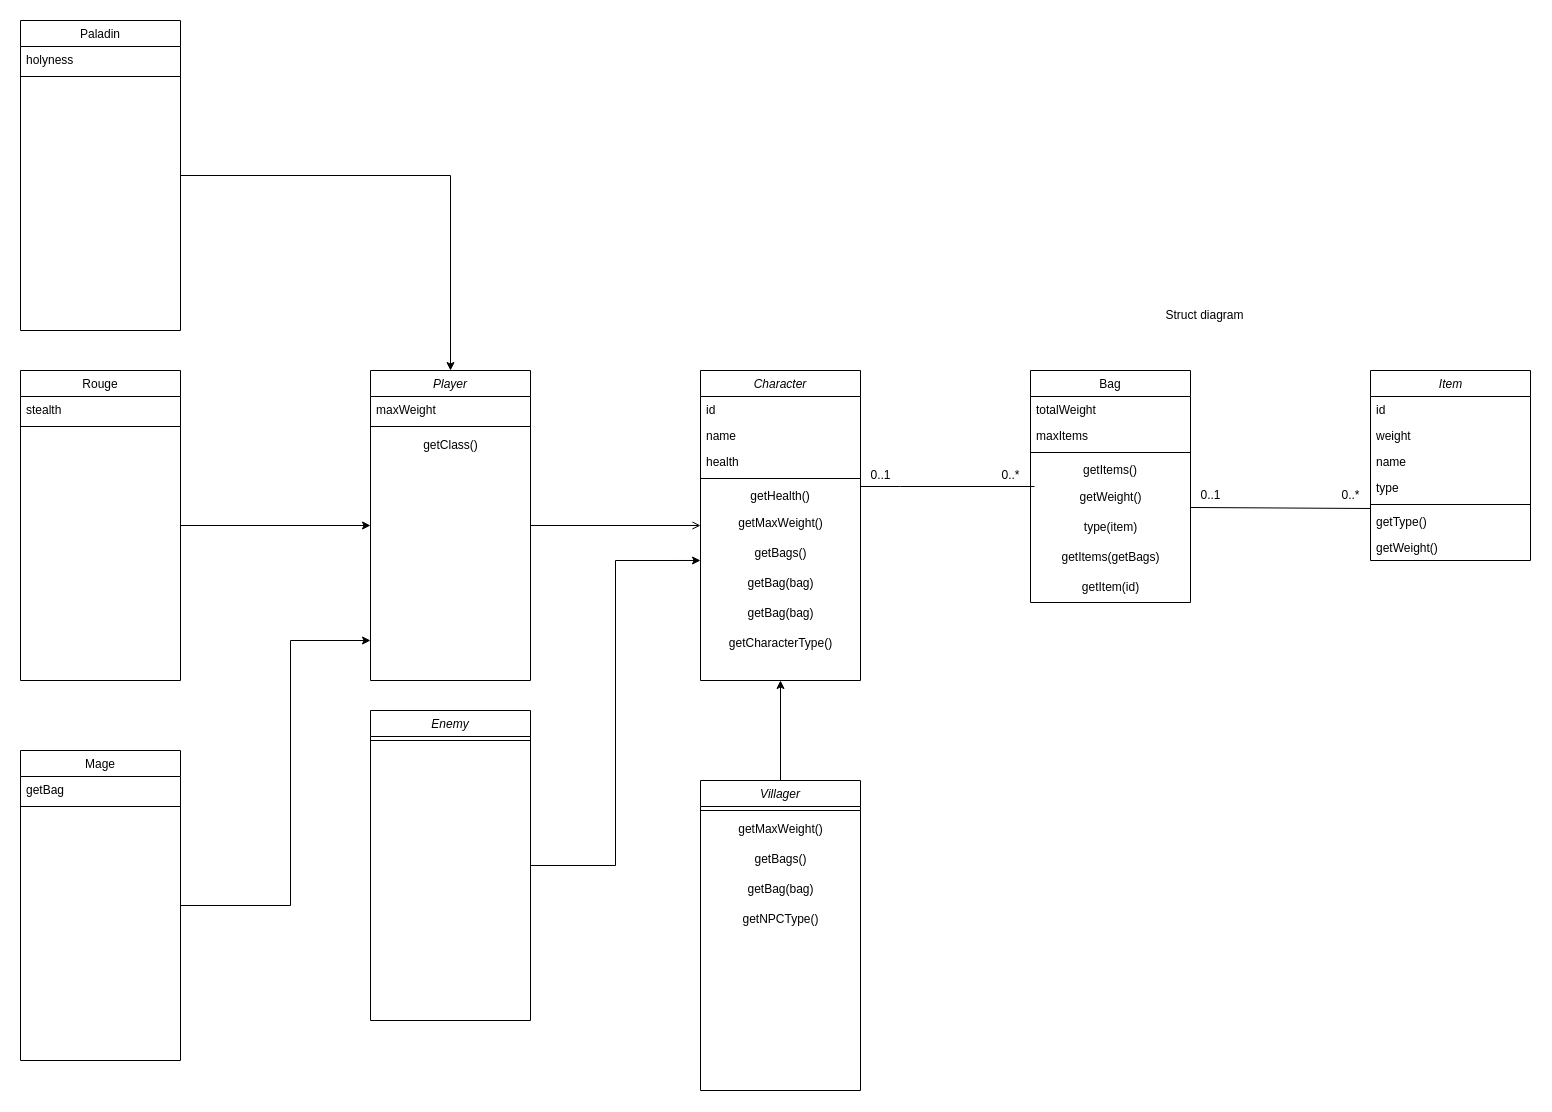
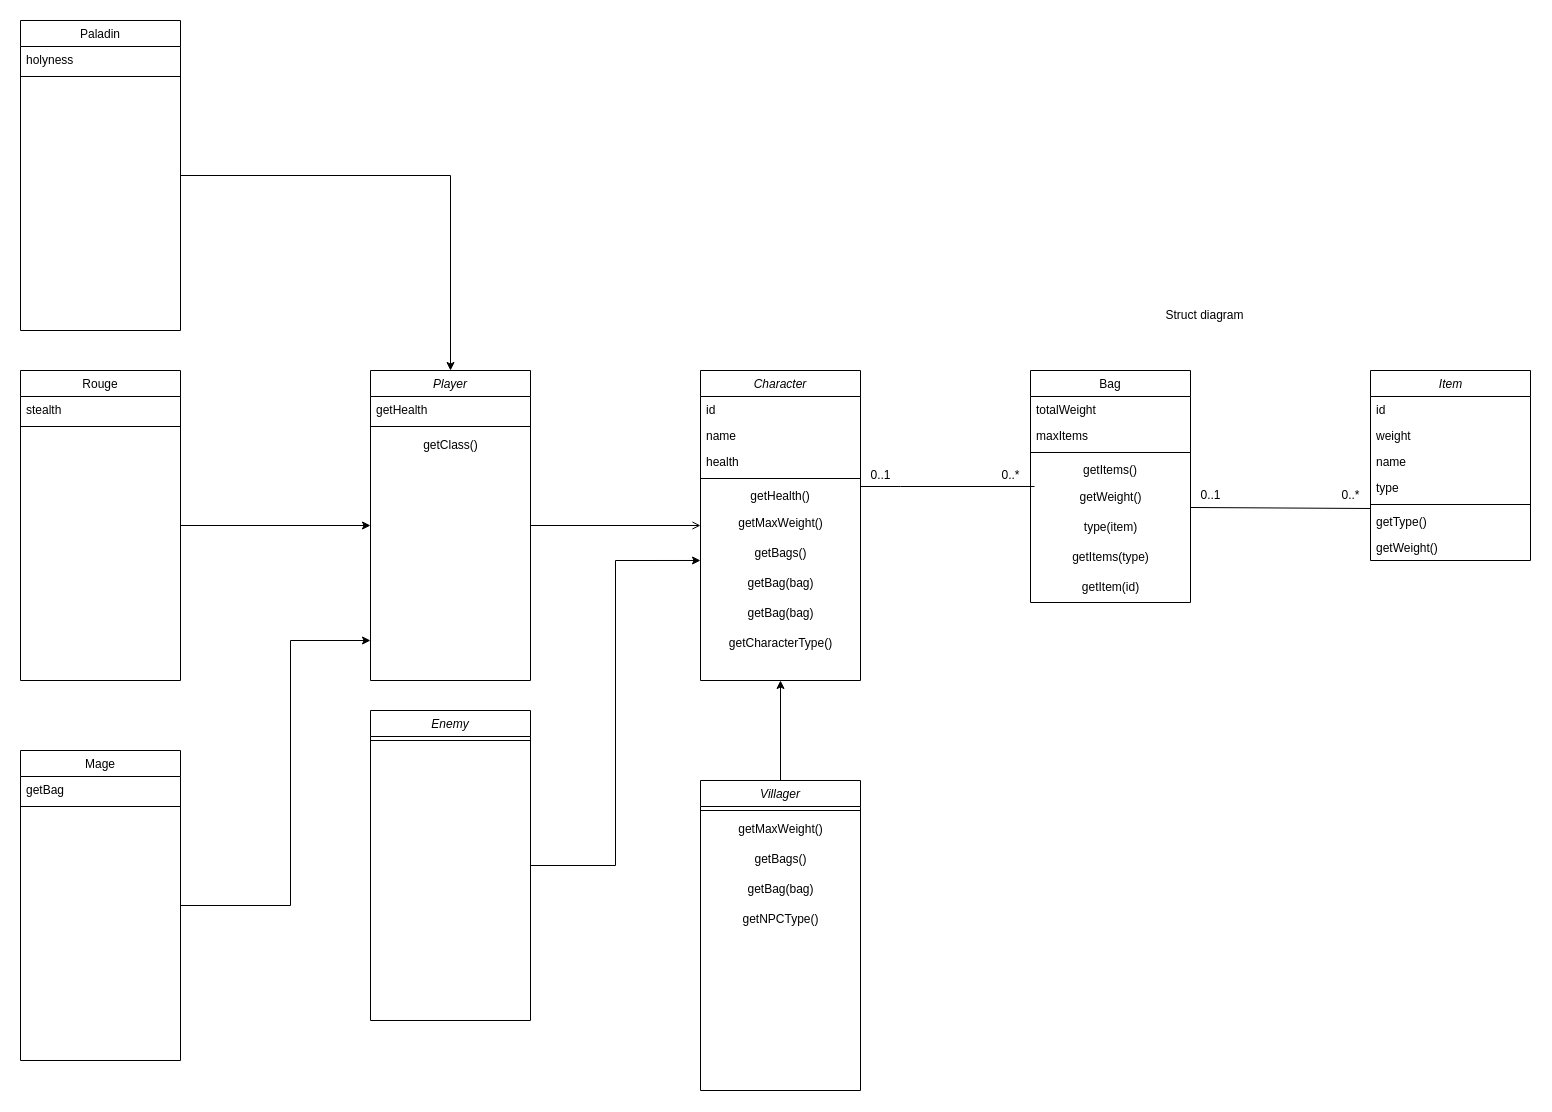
(405, 410) -> (405, 410)
(1111, 558) -> (1111, 558)
